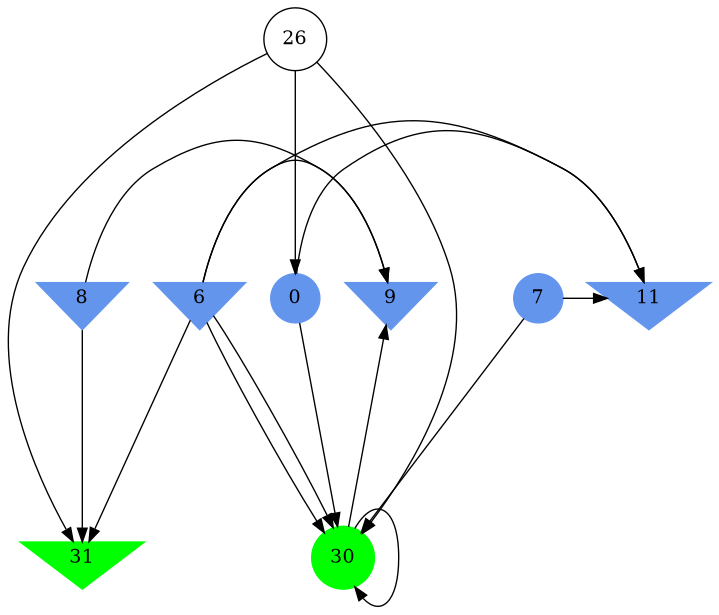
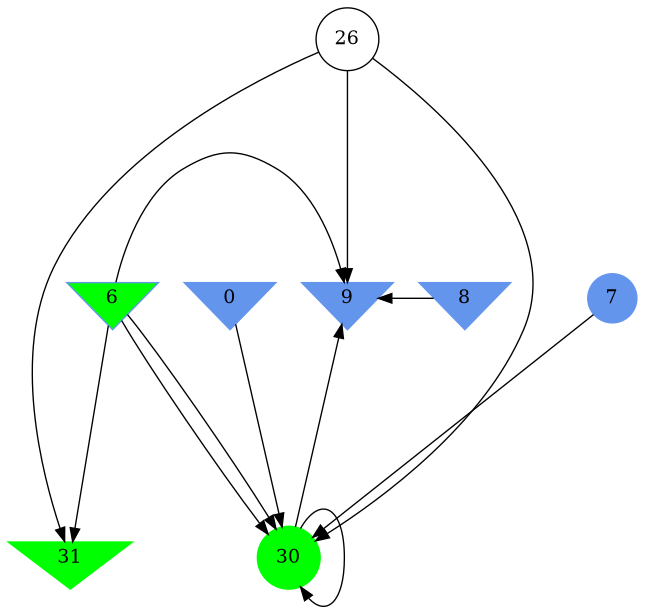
(295, 170) -> (347, 169)
(200, 298) -> (113, 298)
(295, 298) -> (230, 298)
(649, 298) -> none
(82, 429) -> none
